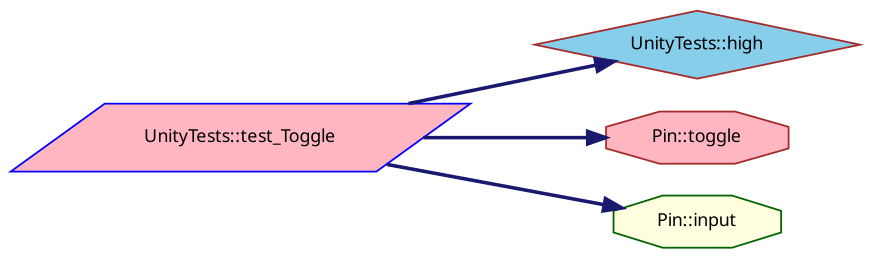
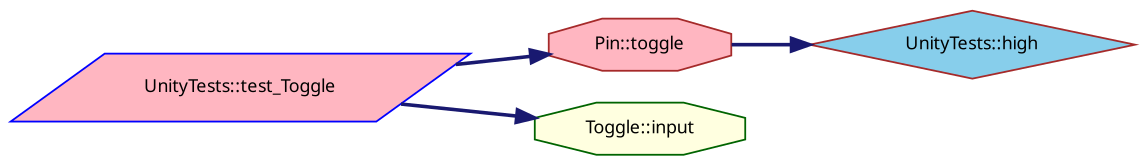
(502, 84) -> (761, 45)
(697, 222) -> (640, 129)
